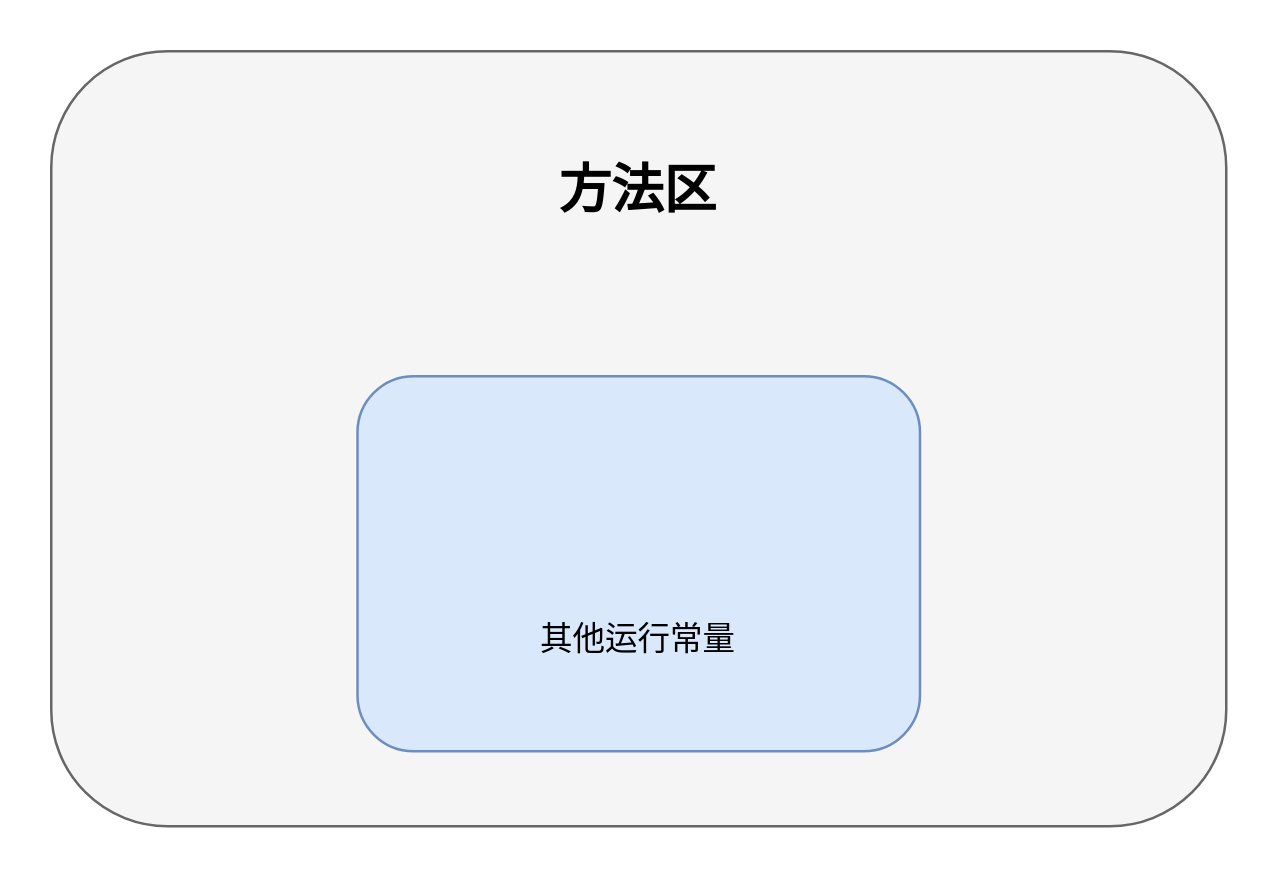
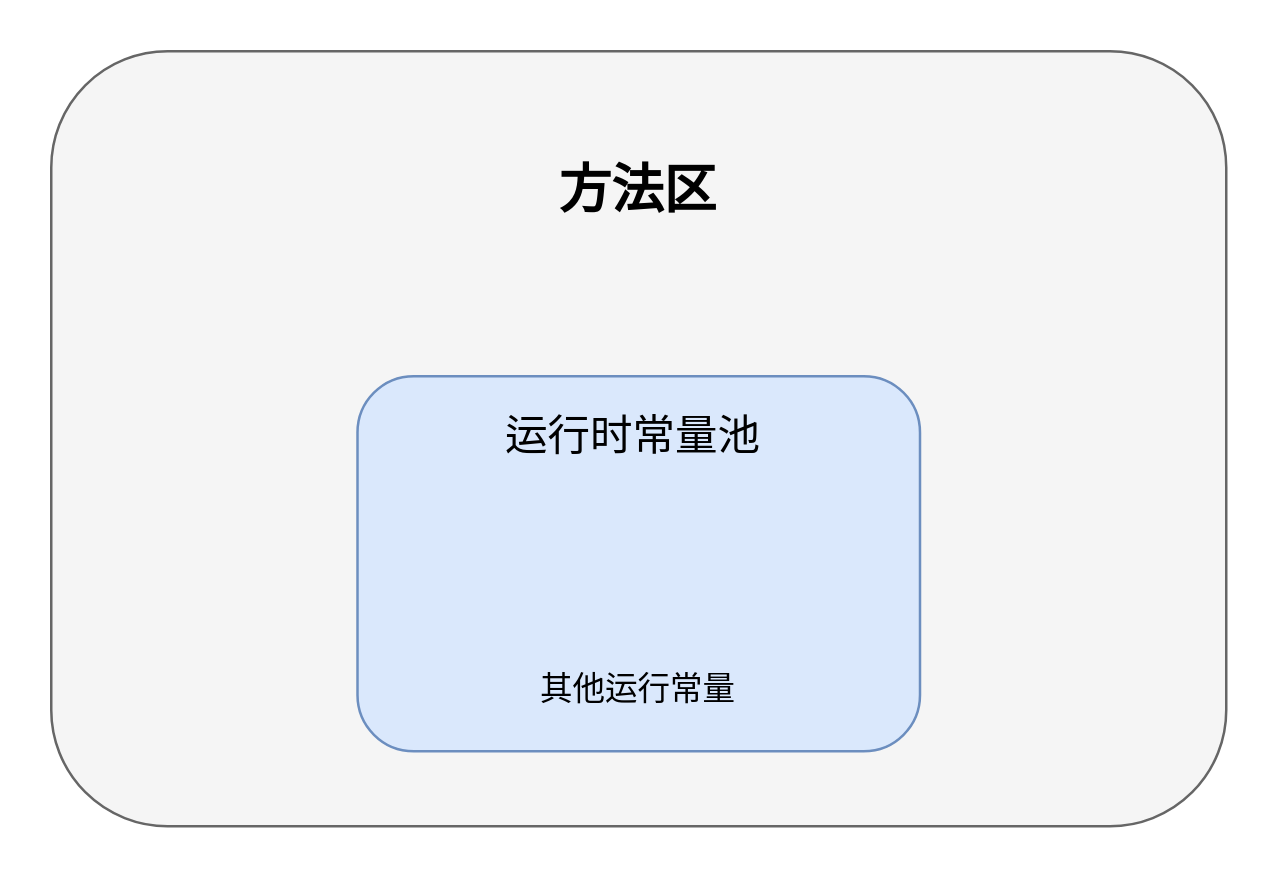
none -> (633, 439)
(639, 639) -> (639, 689)
